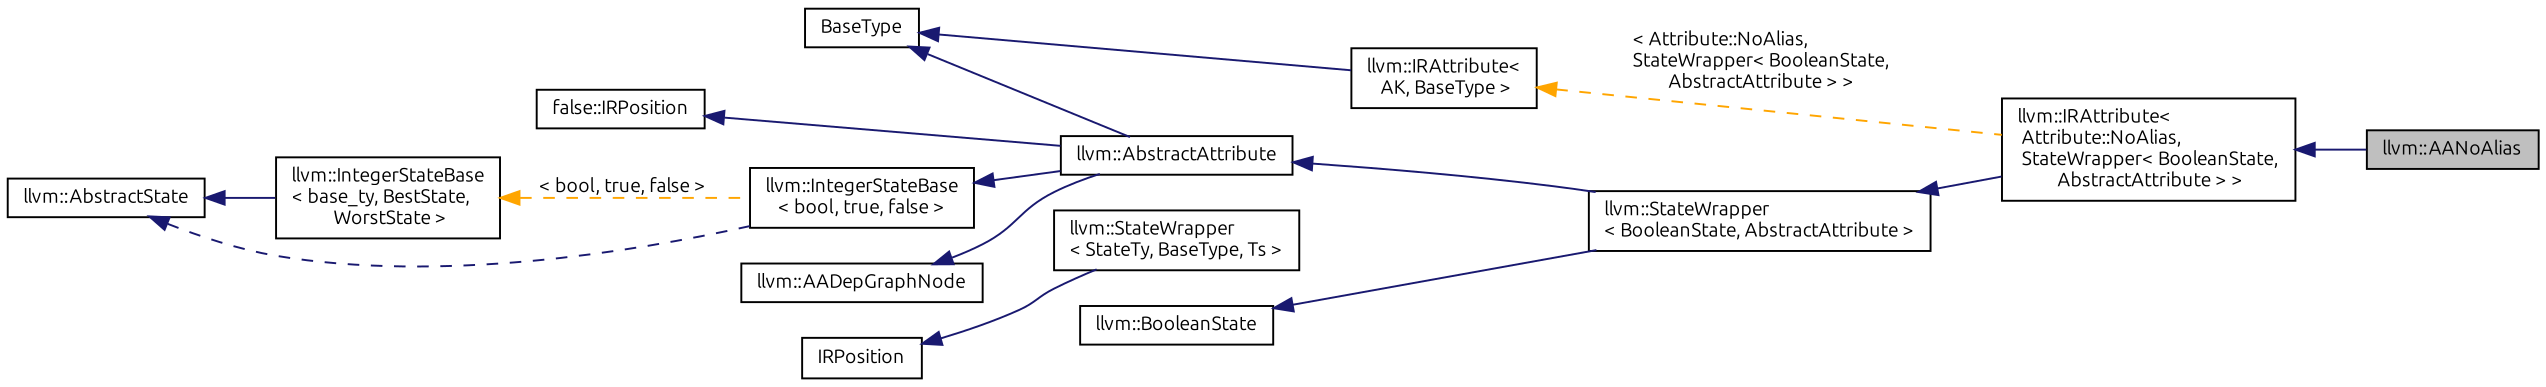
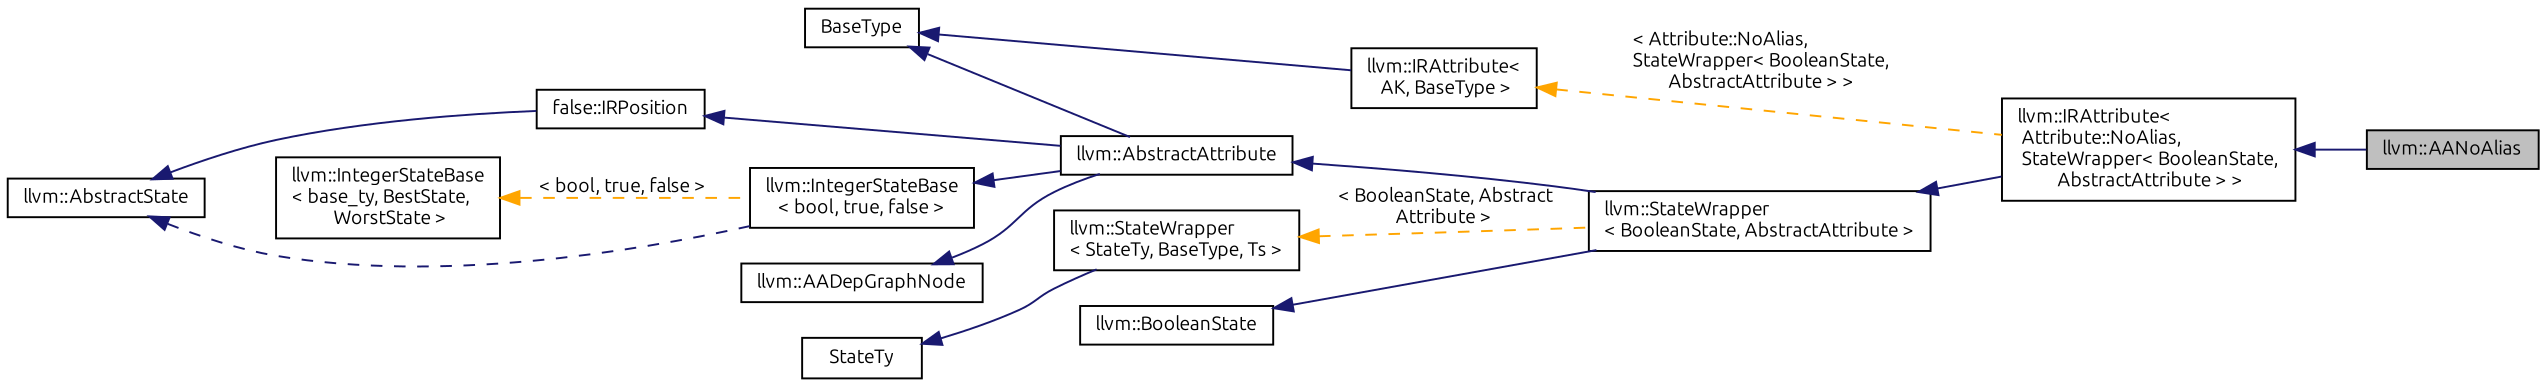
(250, 198) -> (351, 127)
none -> (1454, 232)
(862, 358) -> (862, 358)
